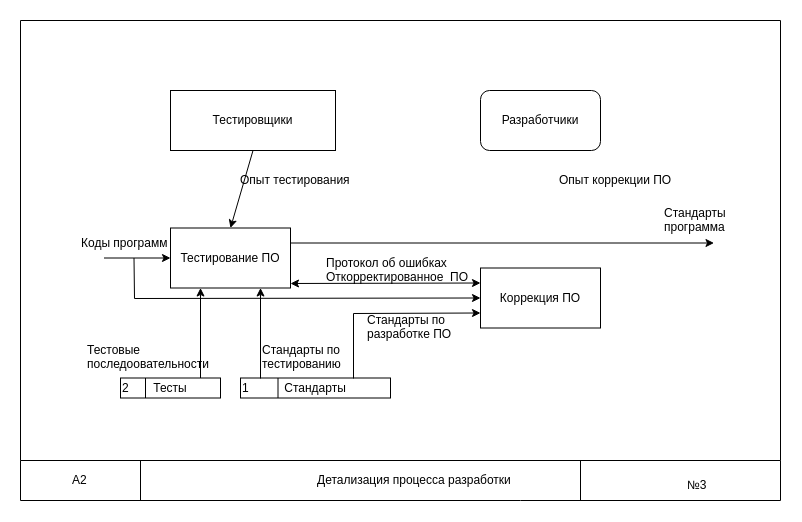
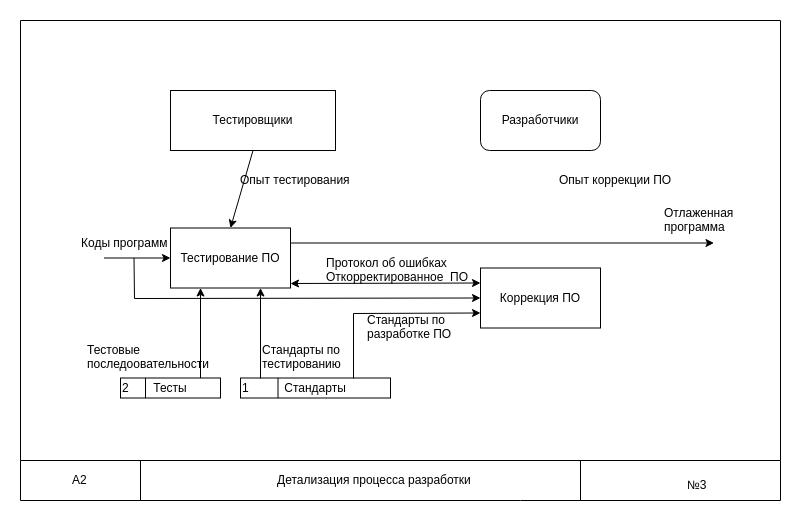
(695, 221) -> (698, 221)
(411, 481) -> (371, 481)
